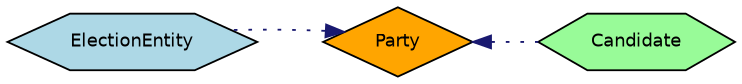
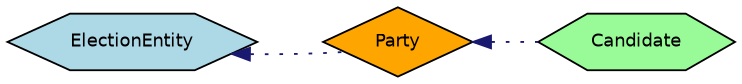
(278, 30) -> (297, 54)
